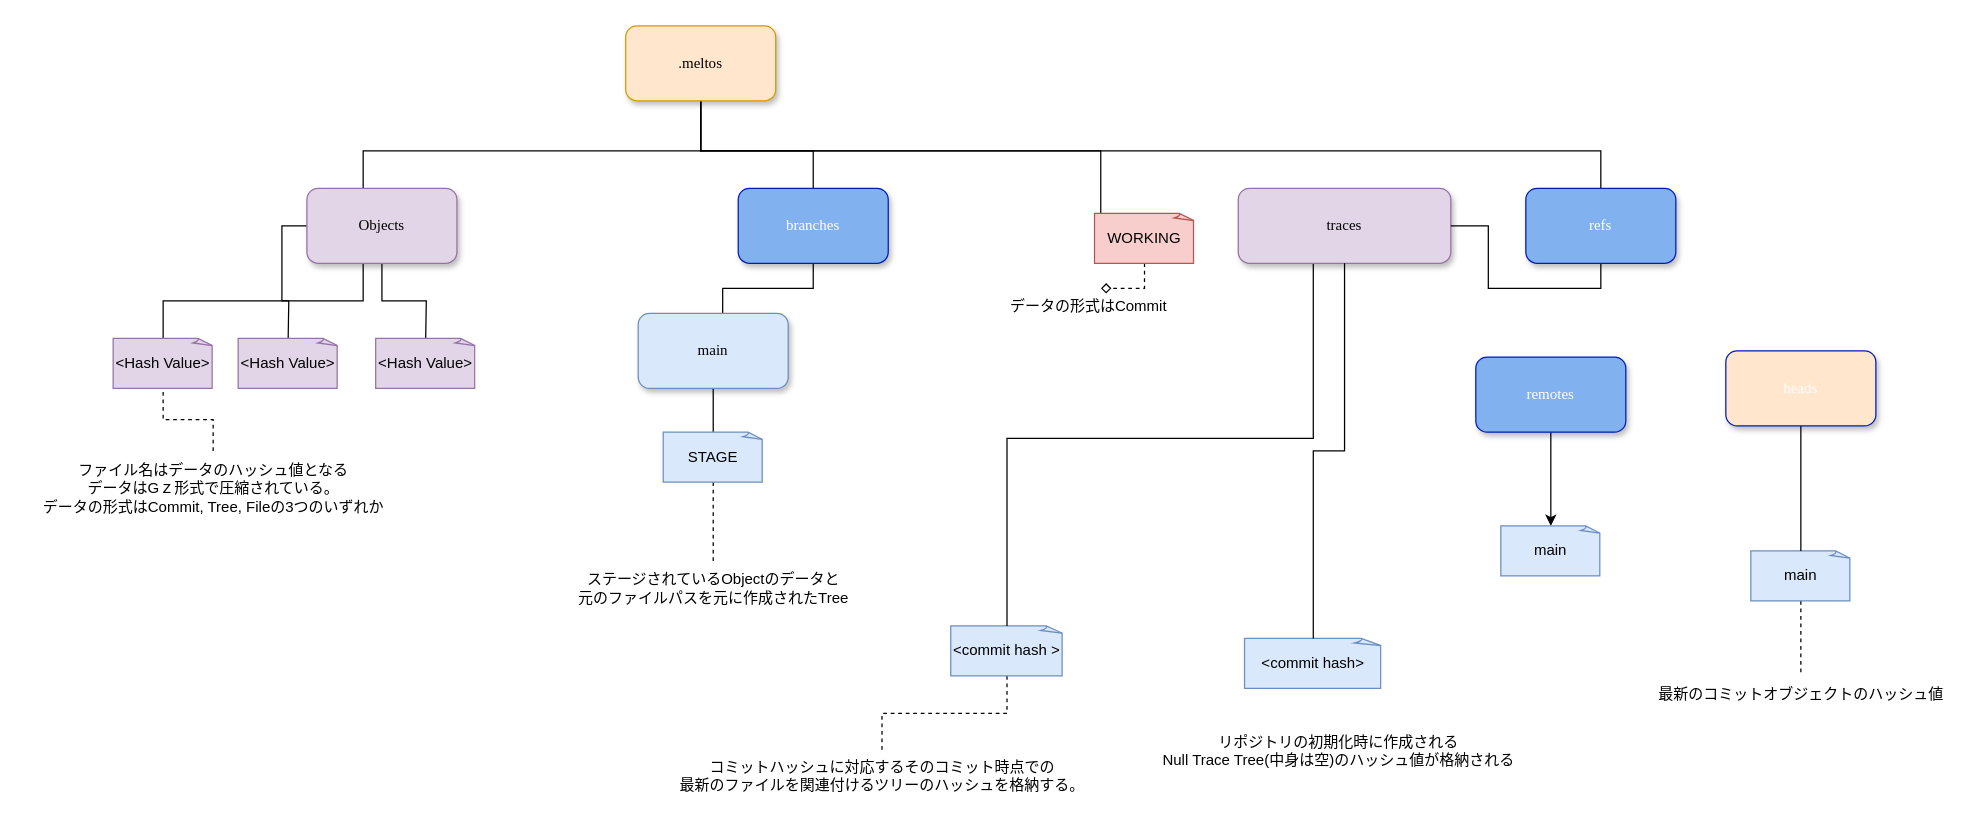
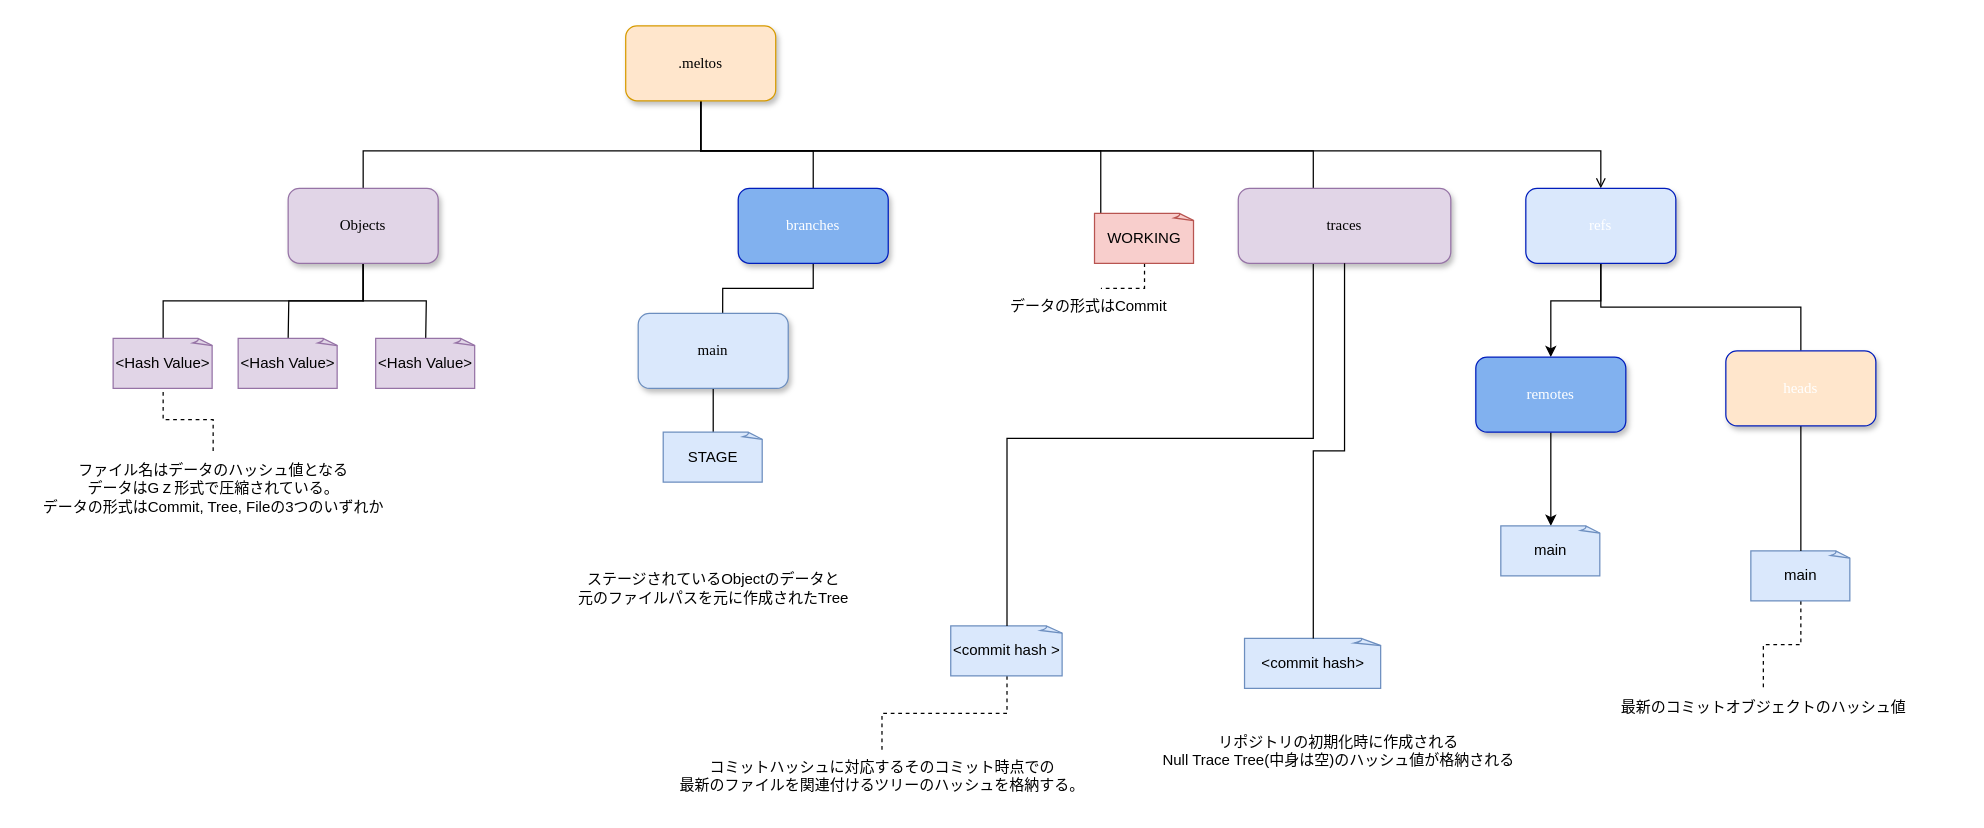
none -> (1313, 170)
(1601, 182) -> (1601, 181)
(382, 226) -> (363, 226)
(1601, 226) -> (1601, 226)
(1111, 288) -> (1107, 288)
(1493, 288) -> (1719, 307)
none -> (1551, 301)
(713, 522) -> none
(1801, 694) -> (1763, 707)
